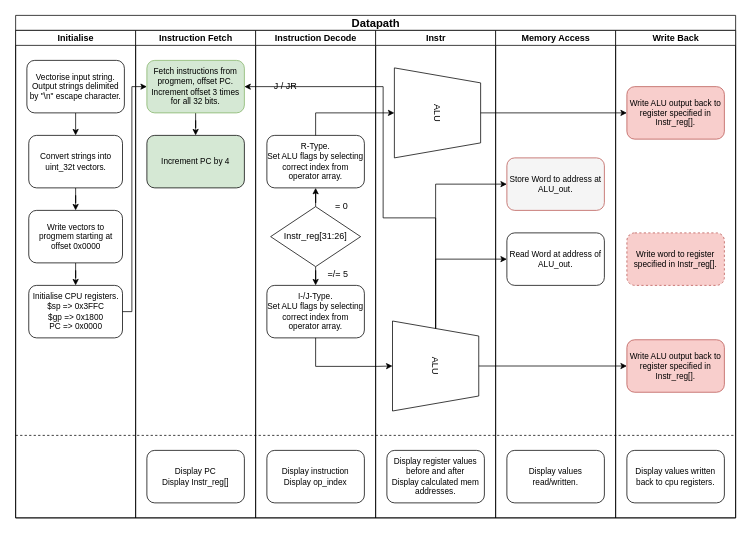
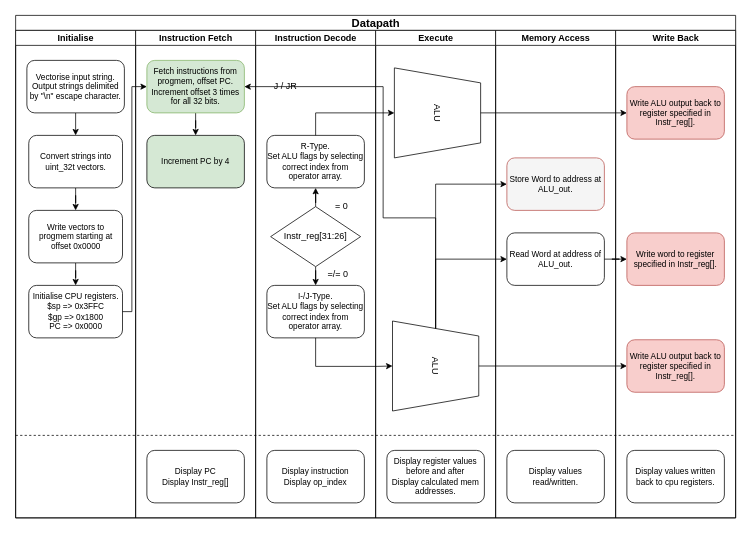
(436, 38) -> (436, 38)
none -> (617, 259)
(675, 259) -> (675, 259)
(338, 274) -> (338, 274)
